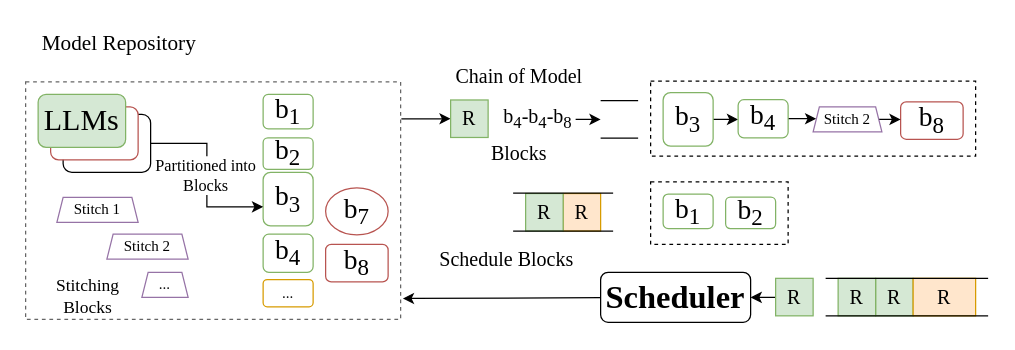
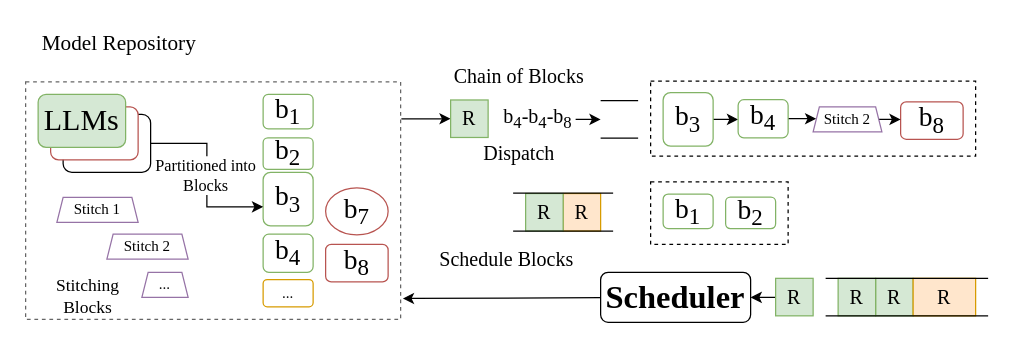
(519, 76) -> (519, 76)
(519, 153) -> (519, 153)
